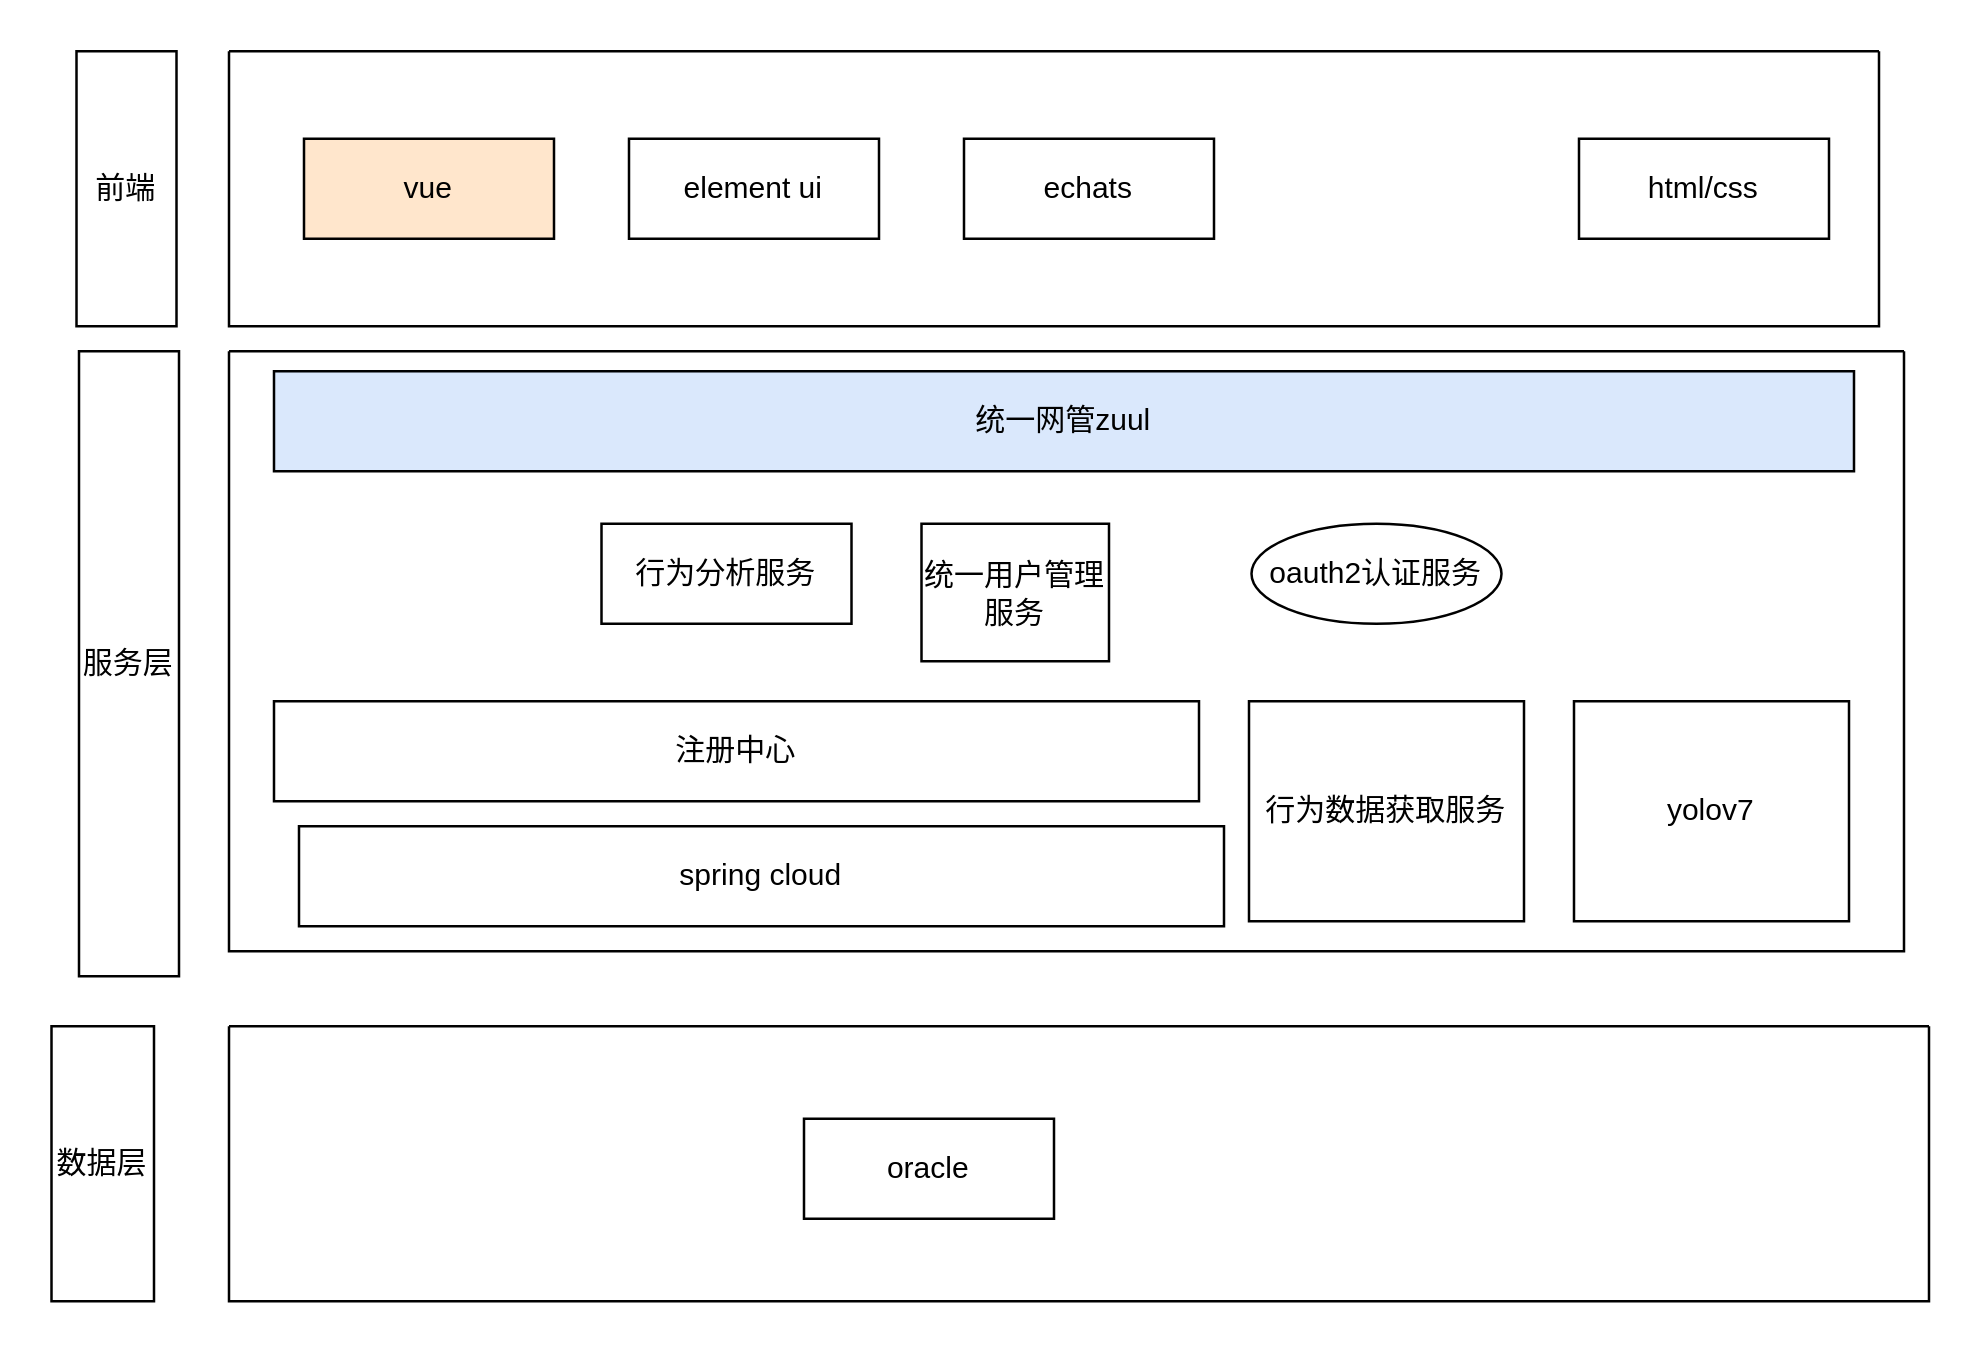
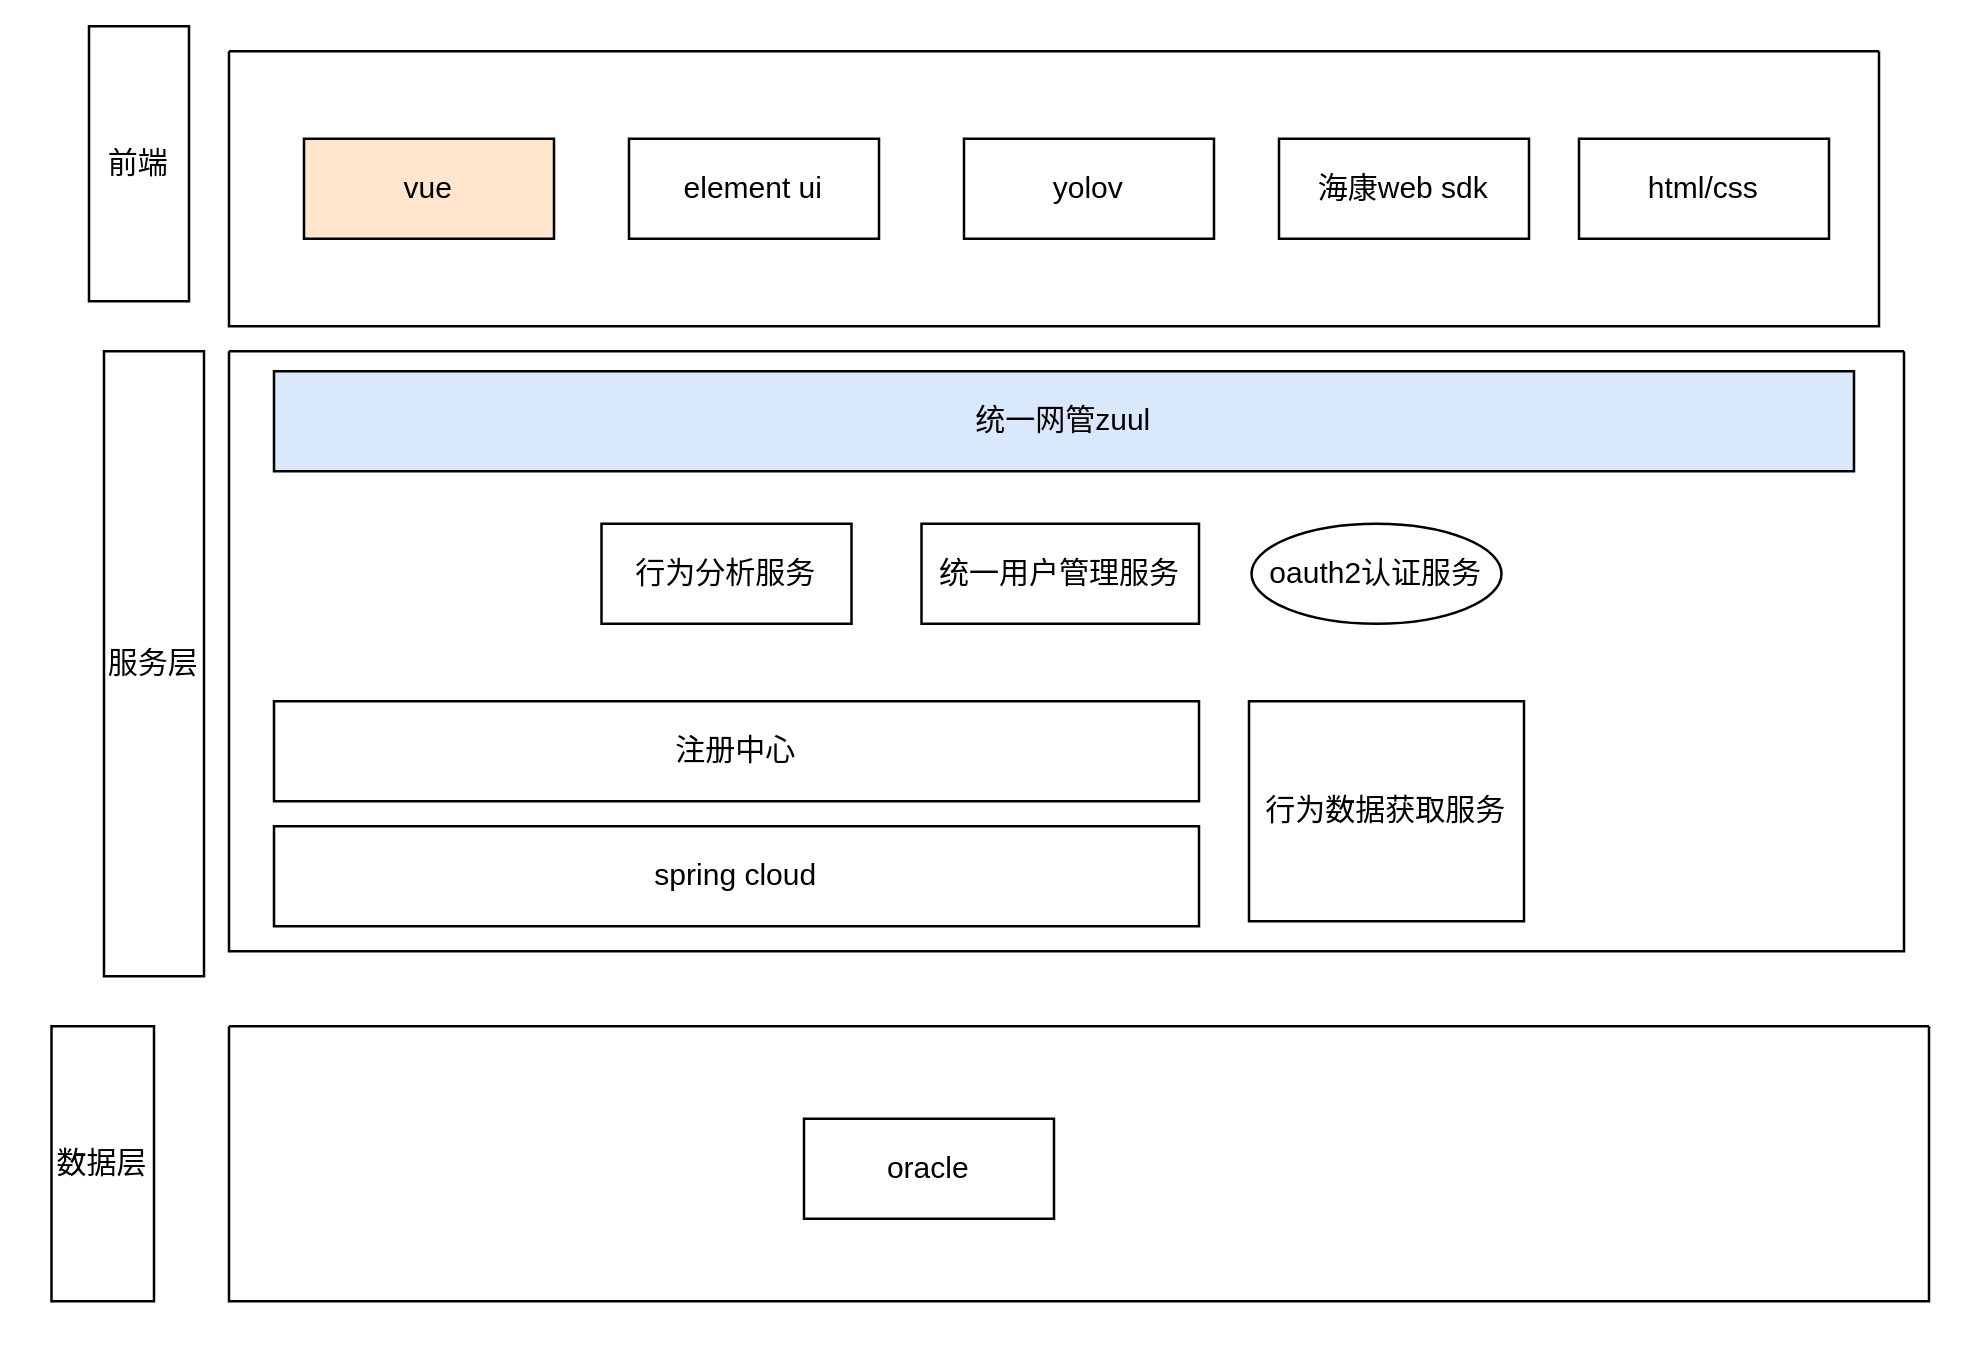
(126, 189) -> (139, 164)
(1089, 189) -> (1089, 189)
none -> (1404, 189)
(1015, 593) -> (1060, 574)
(129, 664) -> (154, 664)
(1711, 811) -> none
(761, 876) -> (736, 876)
